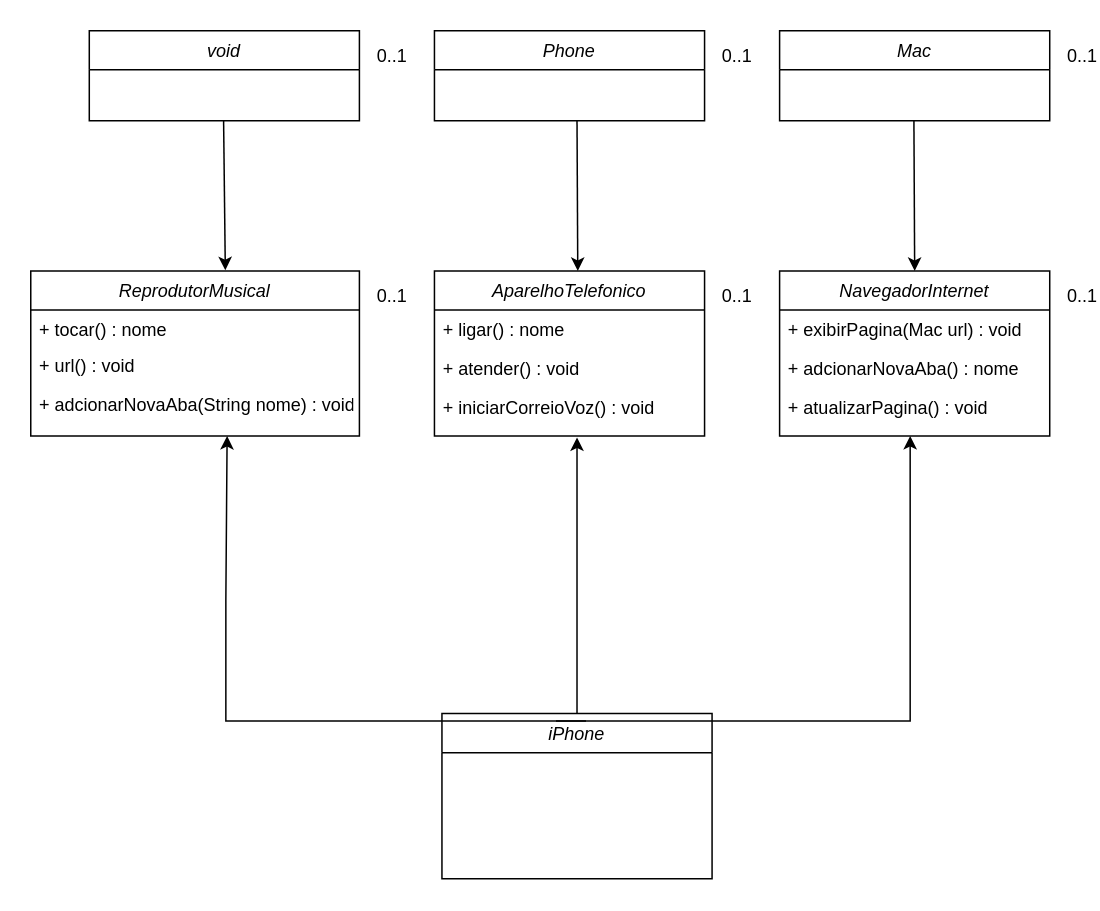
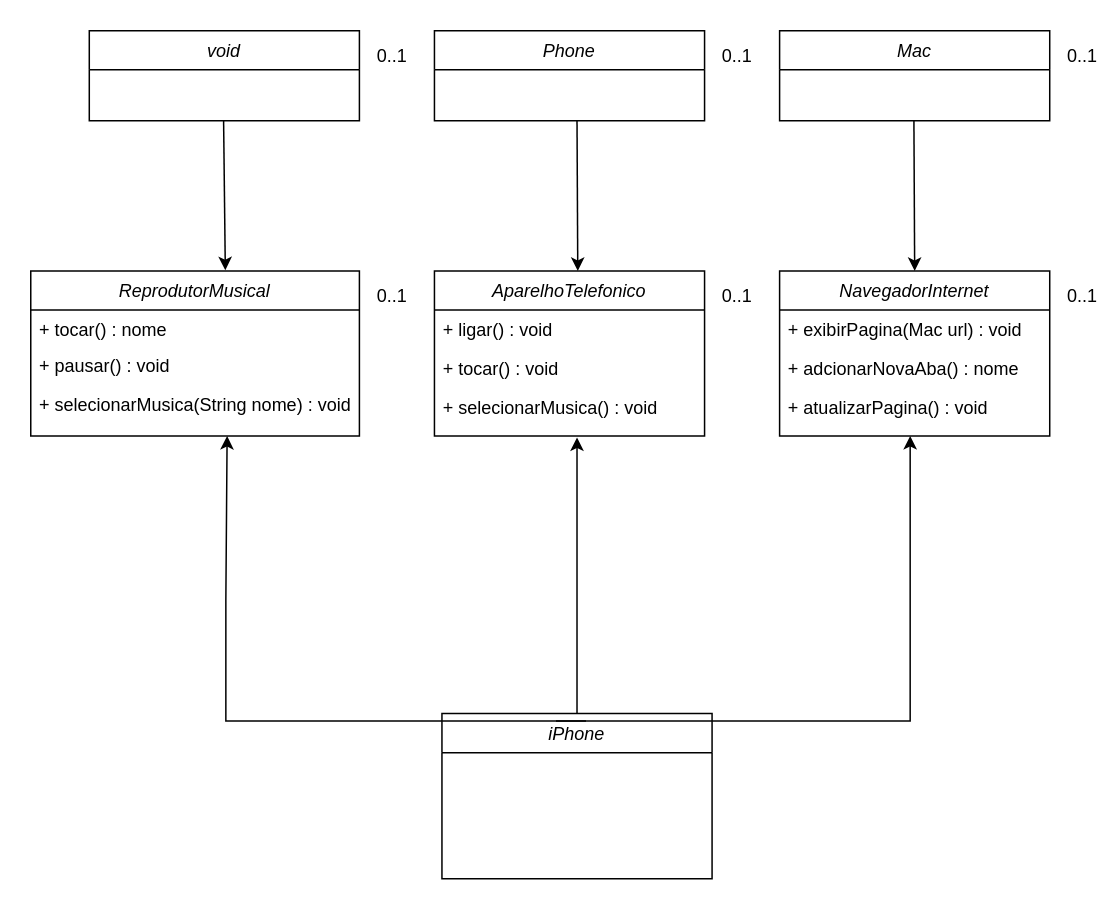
(511, 330) -> (509, 330)
(98, 366) -> (115, 366)
(524, 369) -> (514, 369)
(209, 405) -> (209, 405)
(565, 408) -> (562, 408)
